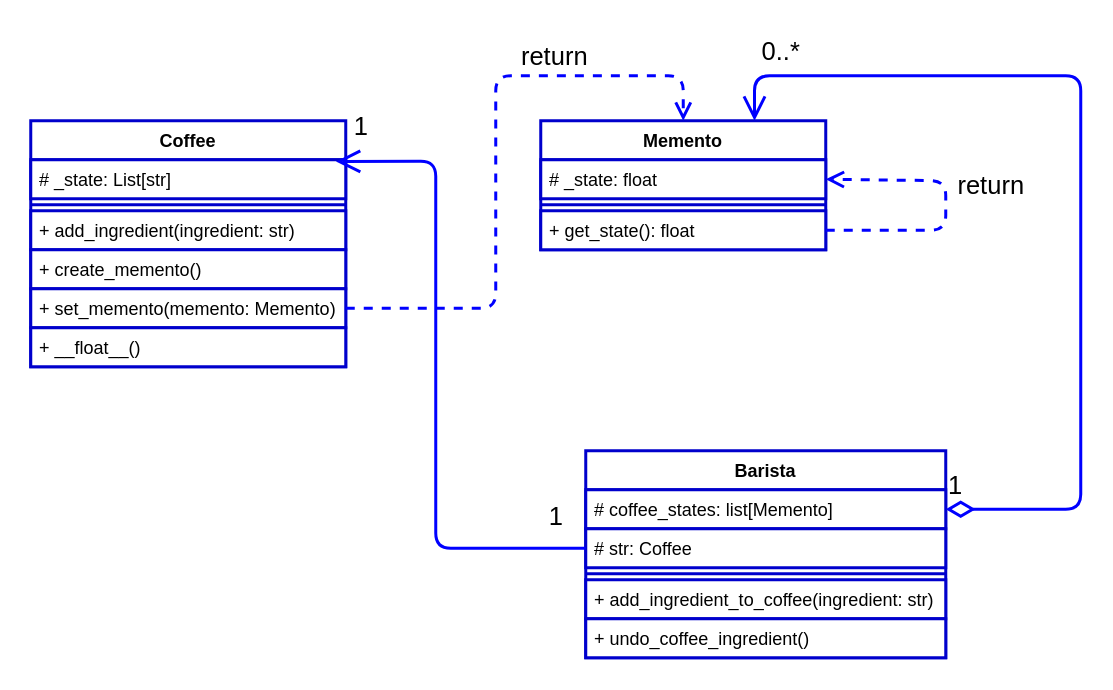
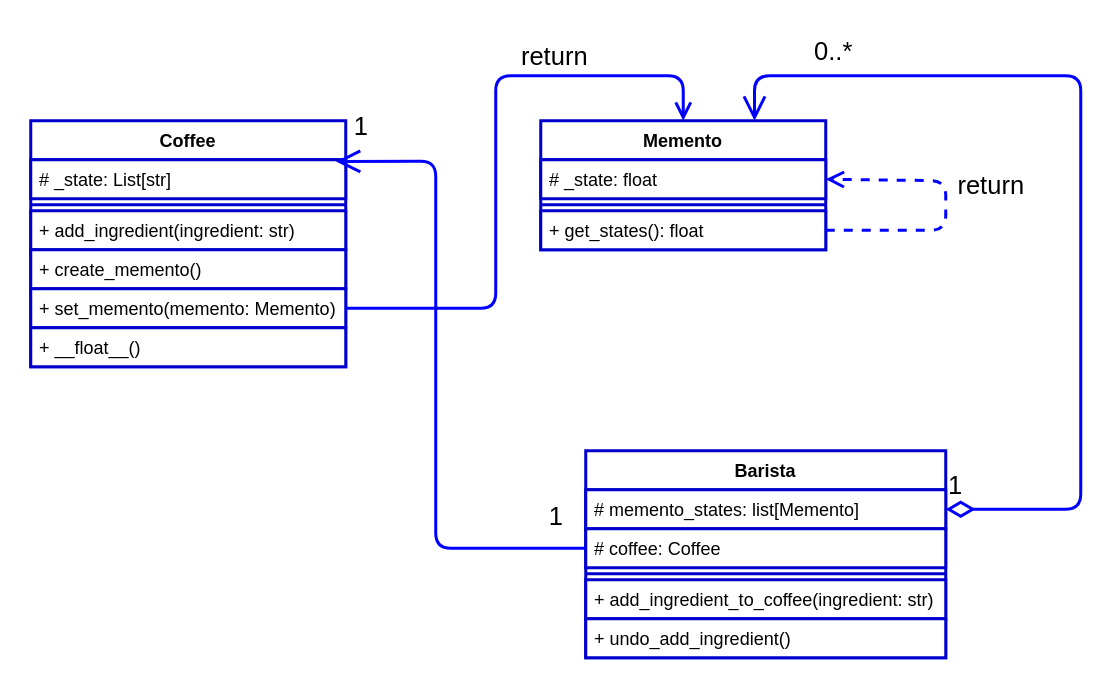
(781, 53) -> (833, 53)
(496, 111) -> (496, 111)
(640, 231) -> (645, 231)
(734, 510) -> (739, 510)
(653, 549) -> (668, 549)
(718, 639) -> (703, 639)
